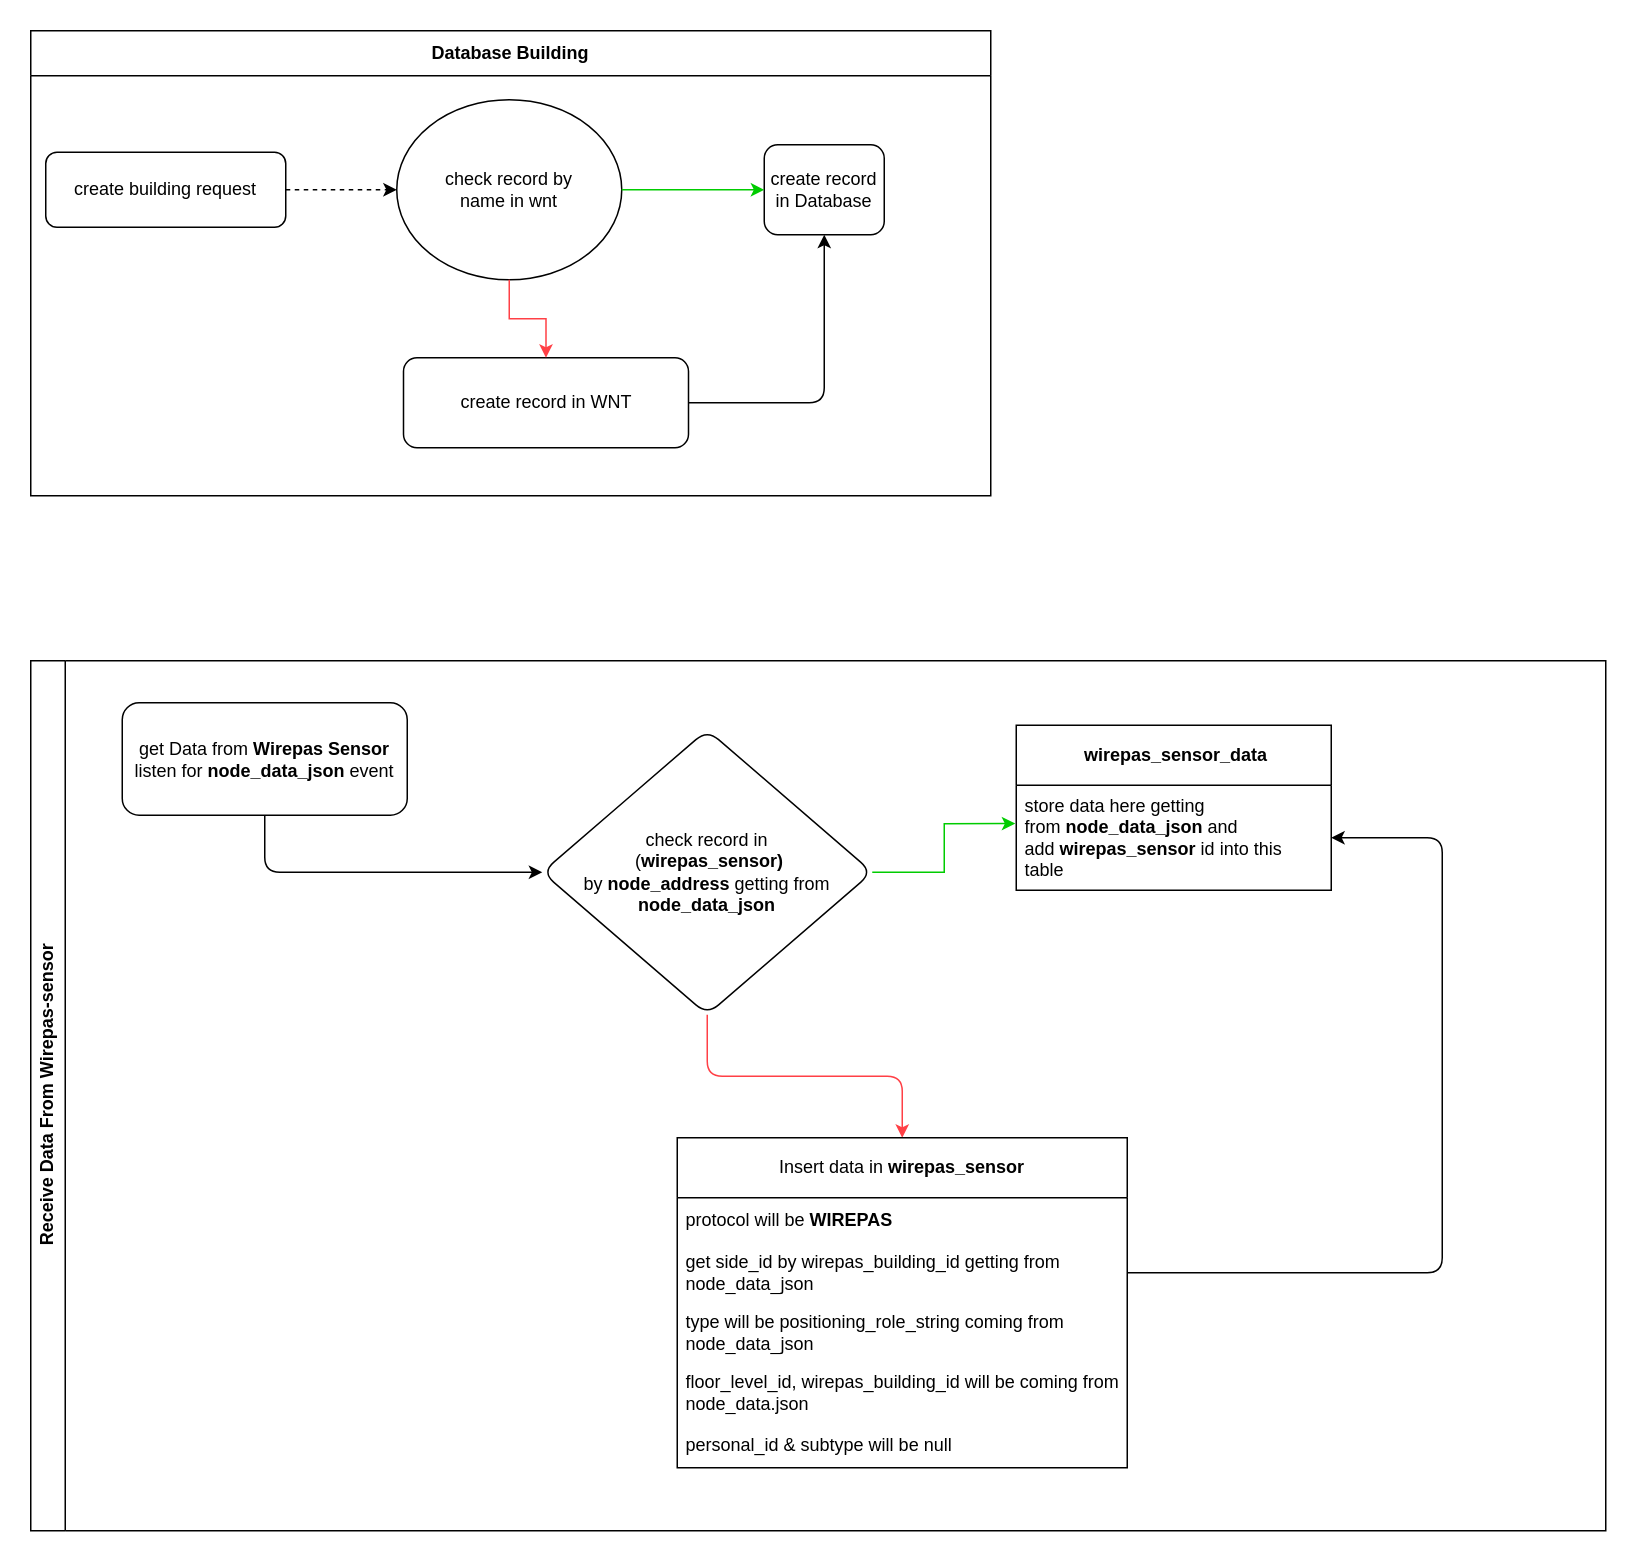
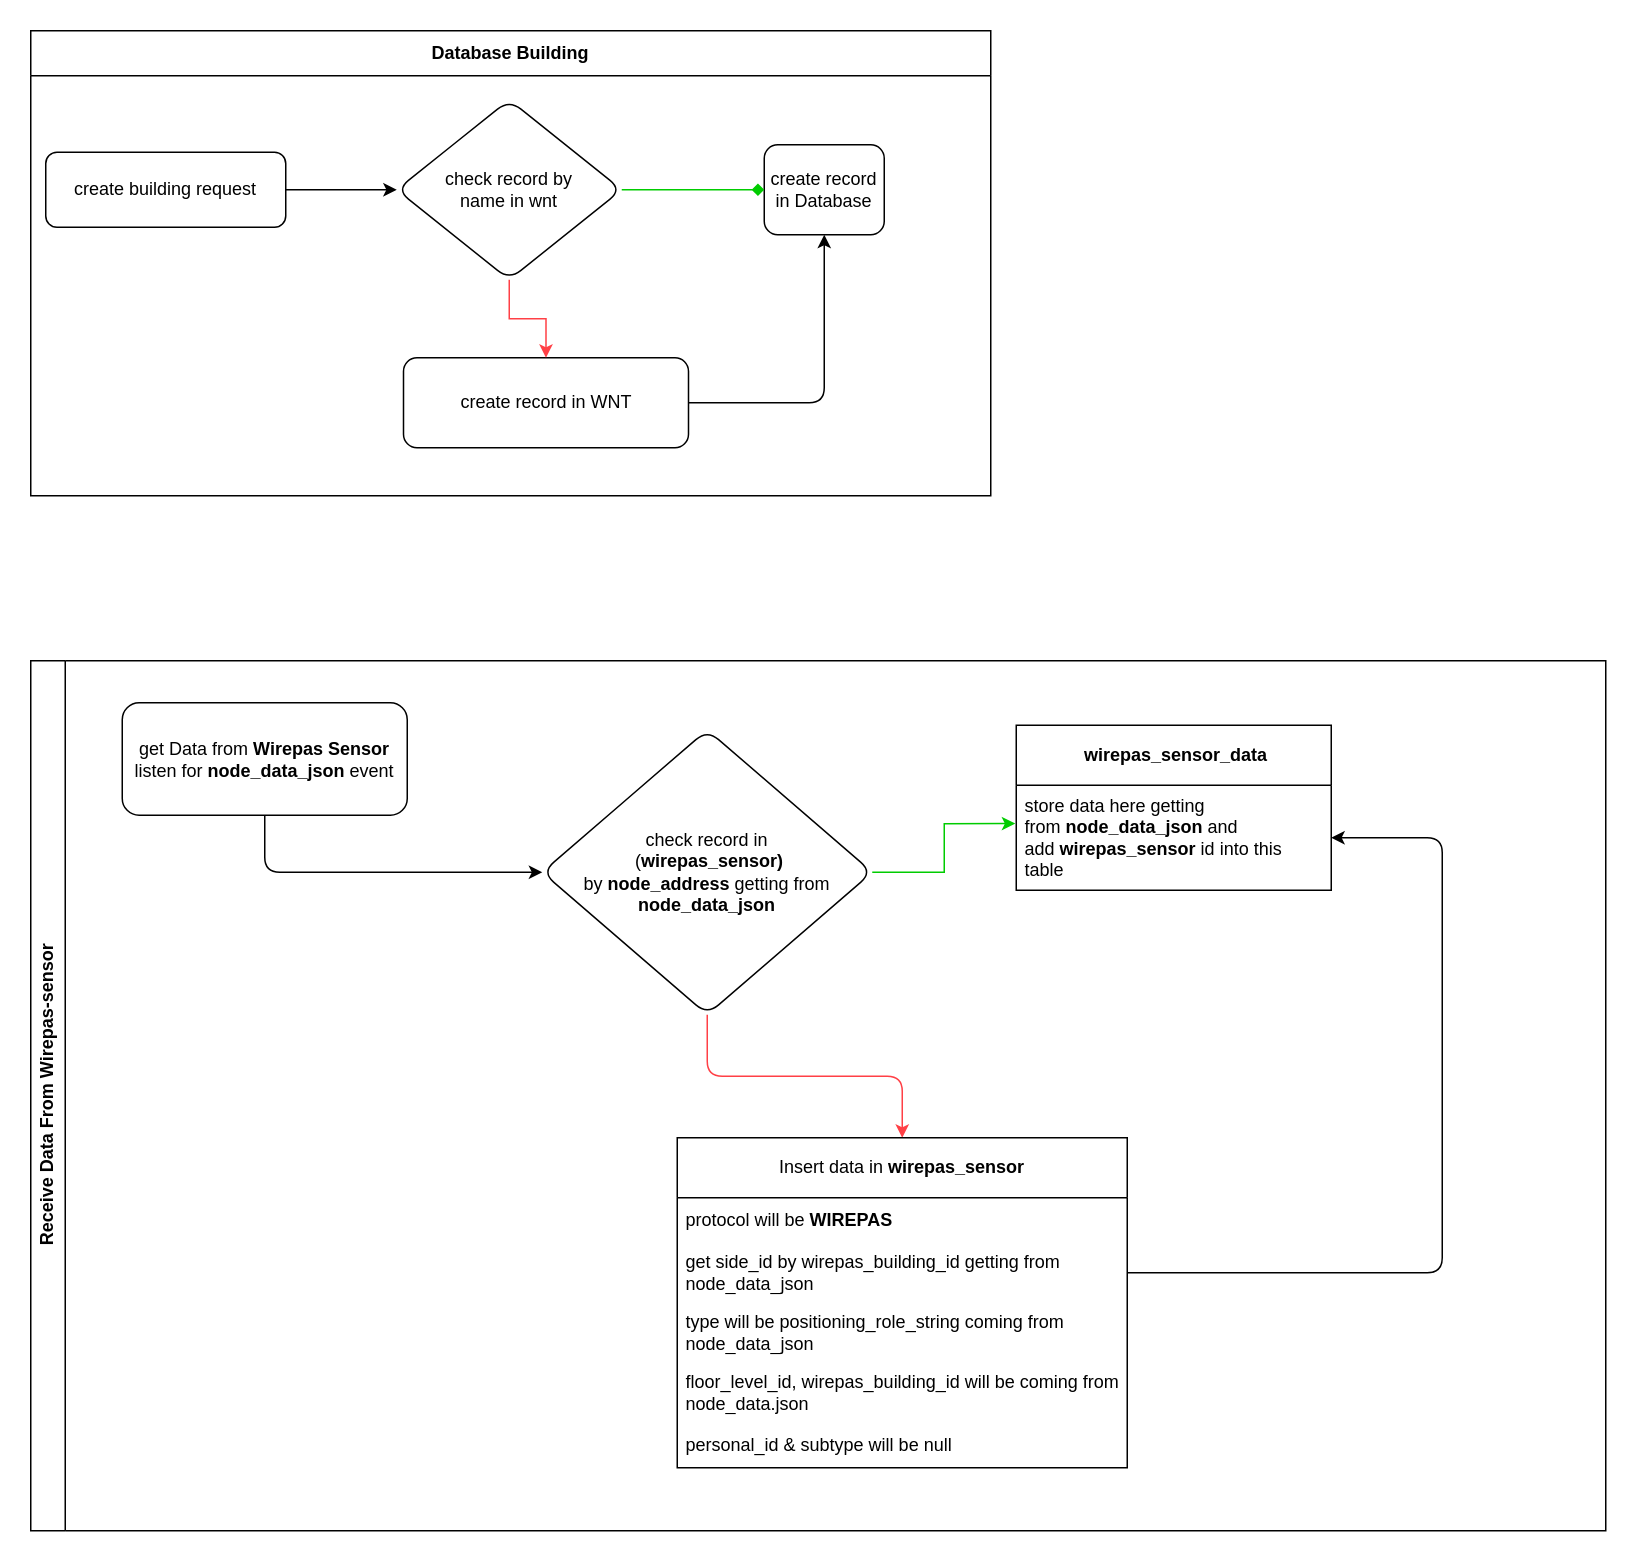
(337, 190) -> (337, 190)
(509, 190) -> (509, 190)
(753, 190) -> (752, 190)
